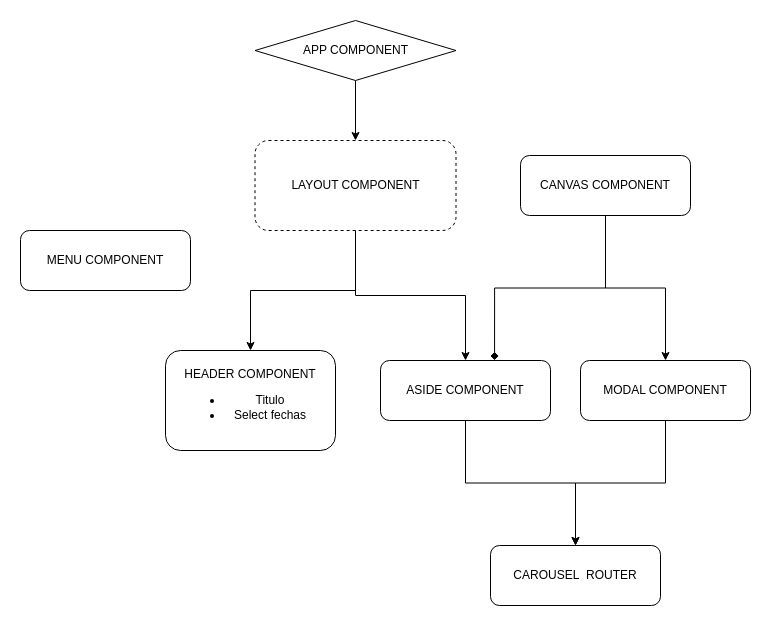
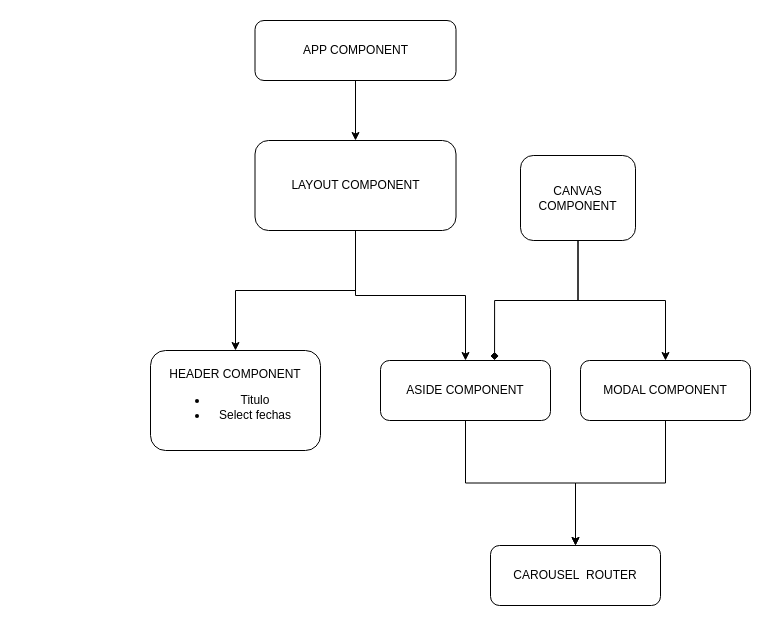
(356, 51) -> (356, 51)
(356, 186) -> (356, 186)
(606, 186) -> (578, 198)
(106, 261) -> none
(251, 401) -> (236, 401)
